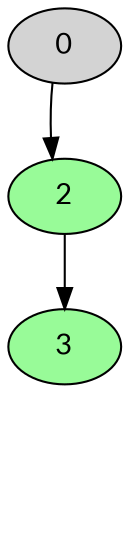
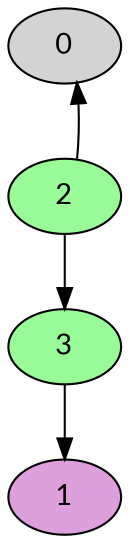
(51, 110) -> (79, 131)
none -> (65, 497)
